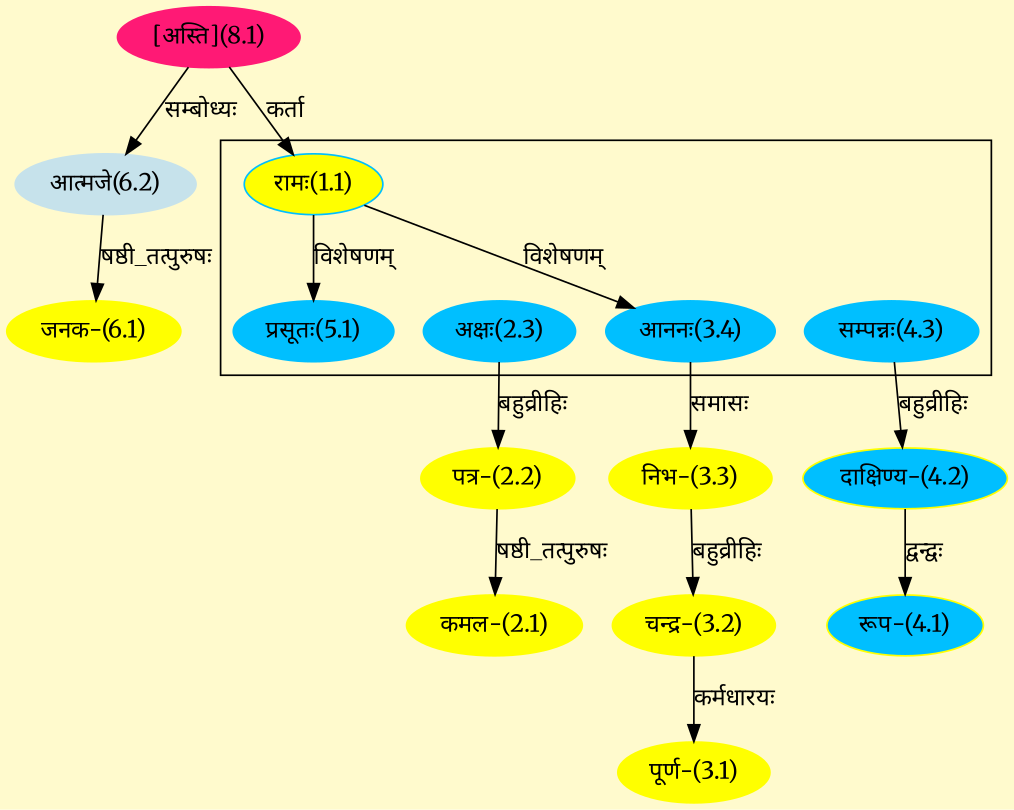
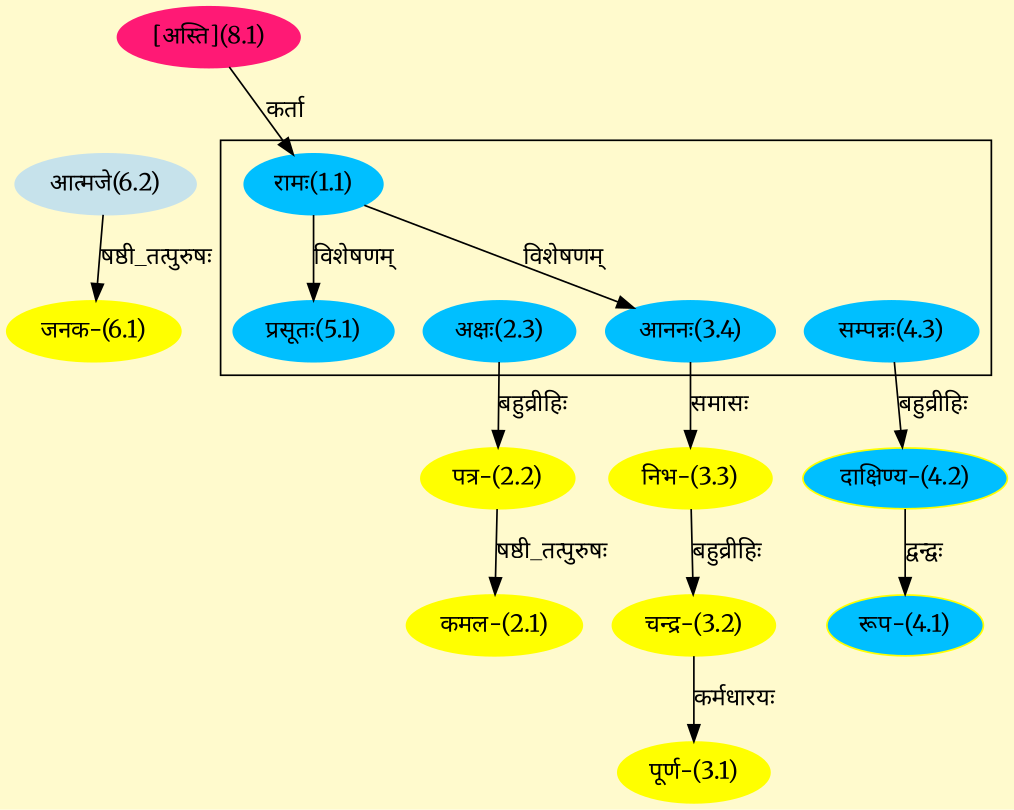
(162, 104) -> none
(314, 184) -> (314, 184)
